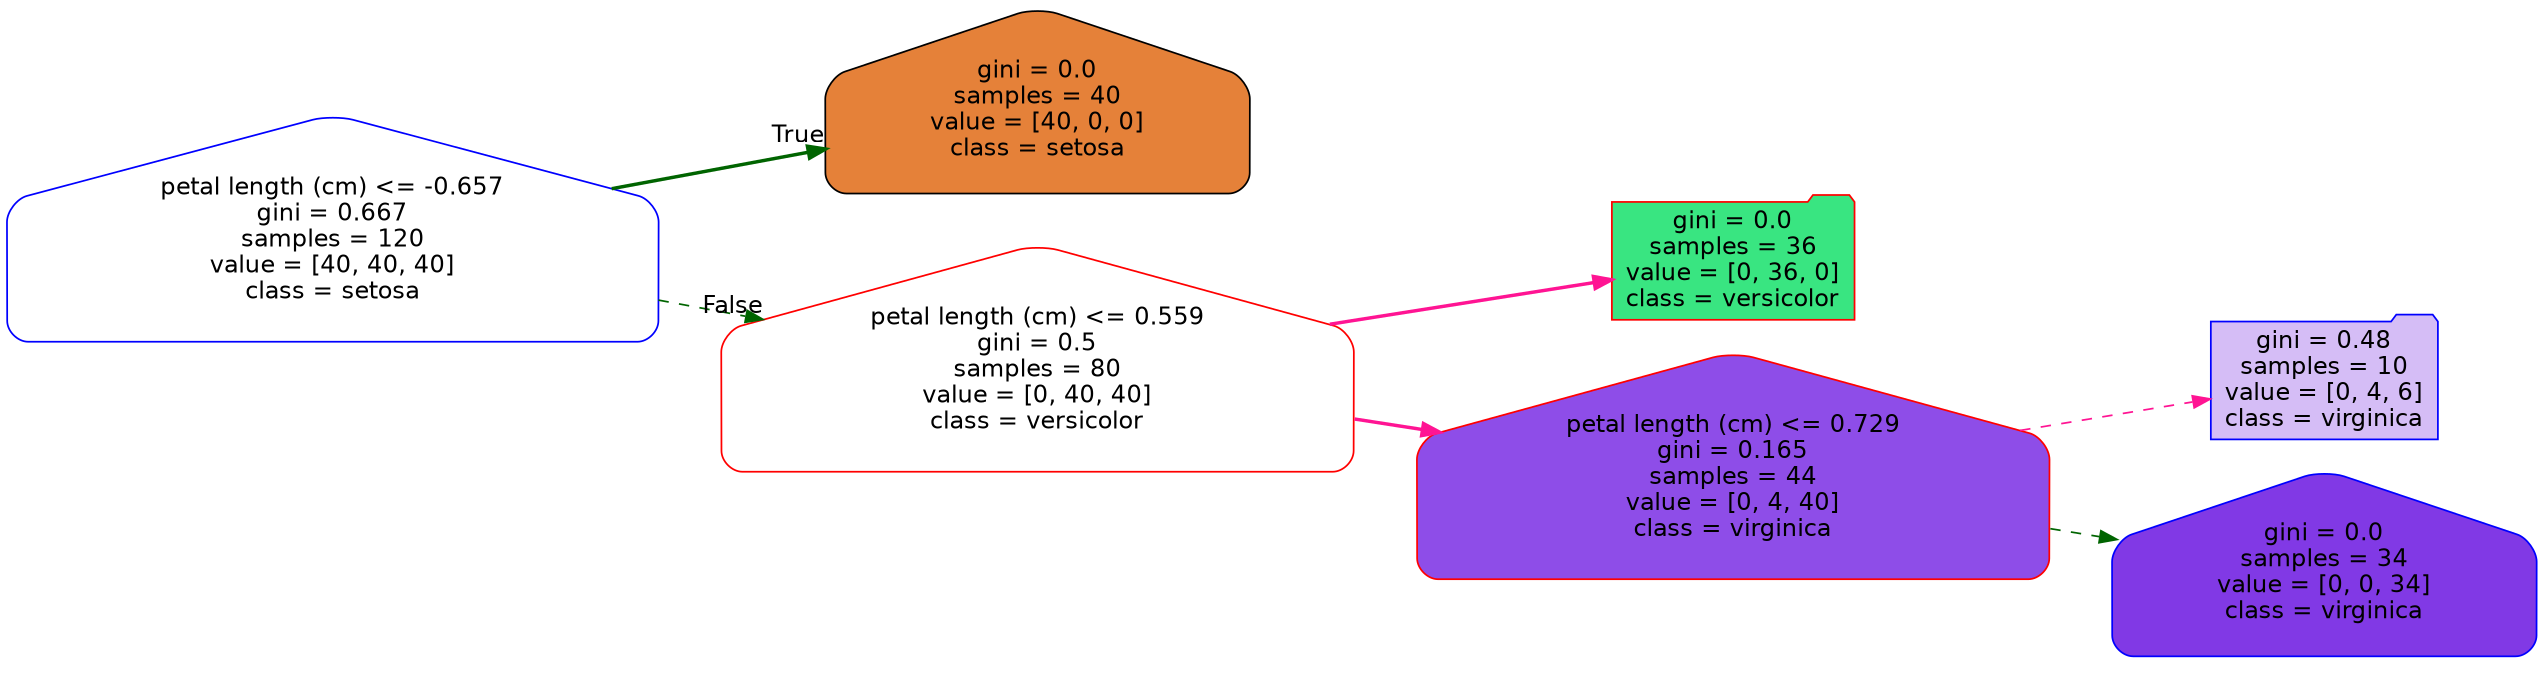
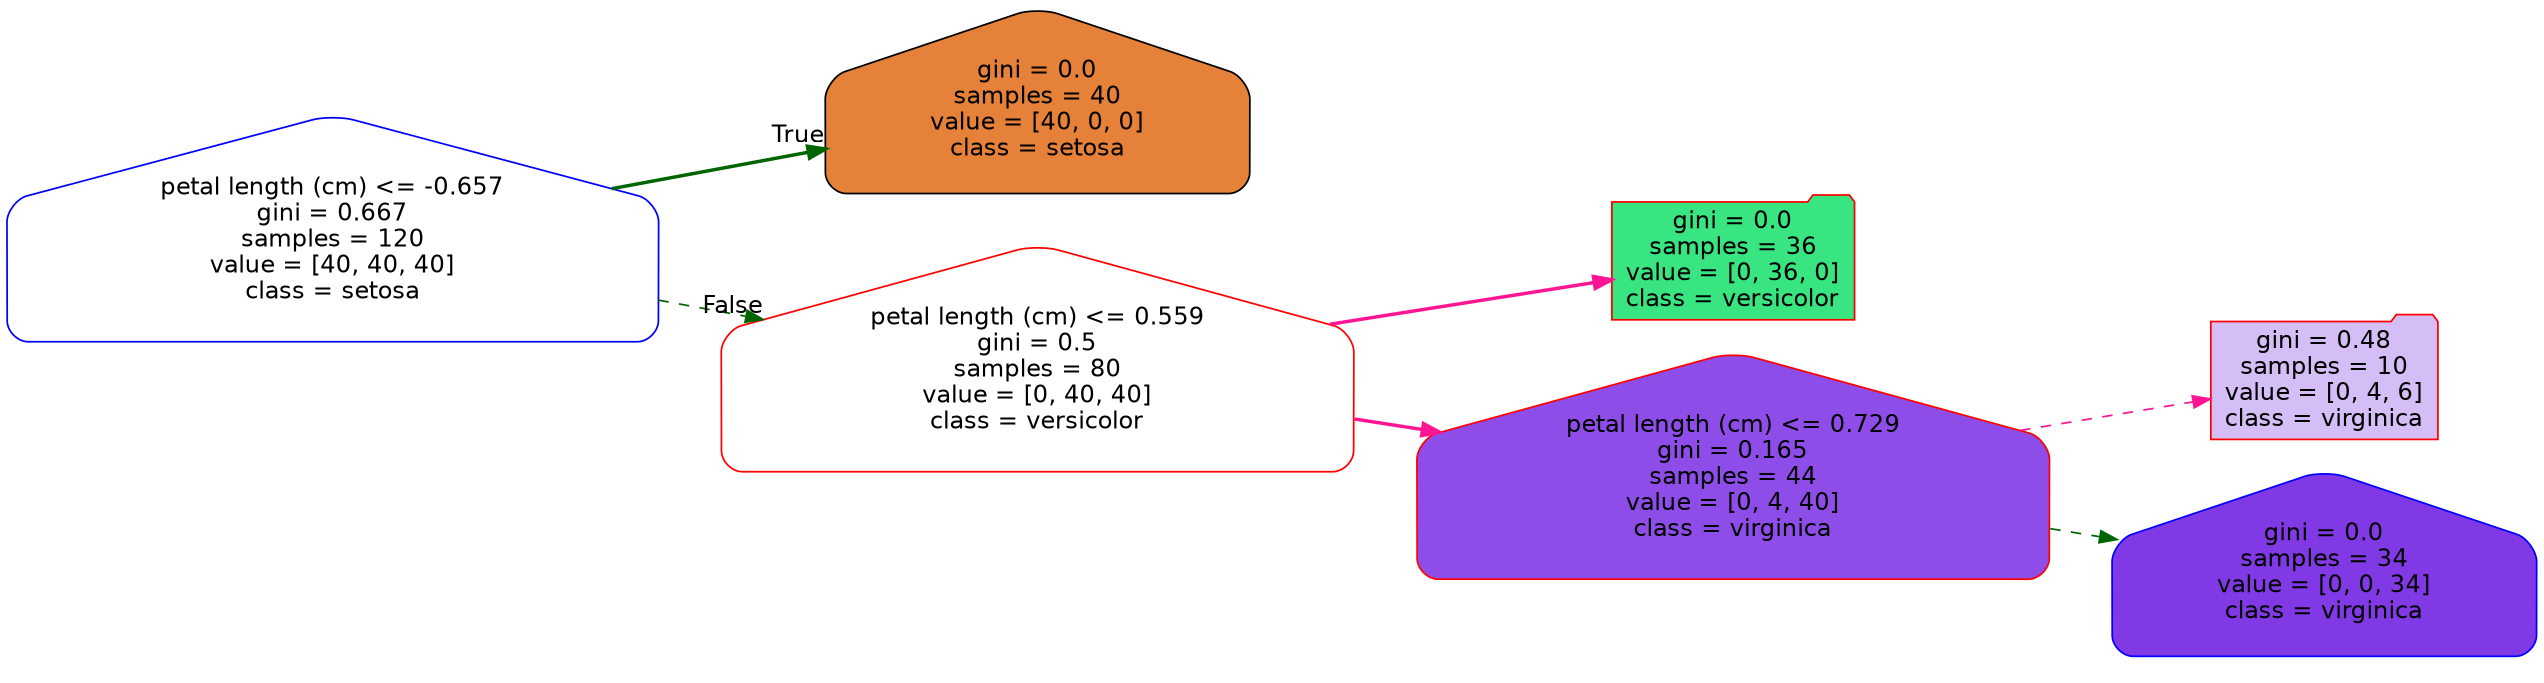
(2324, 380) -> (2324, 380)
